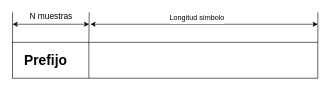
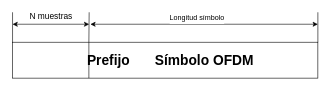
(45, 60) -> (108, 60)
none -> (204, 60)
